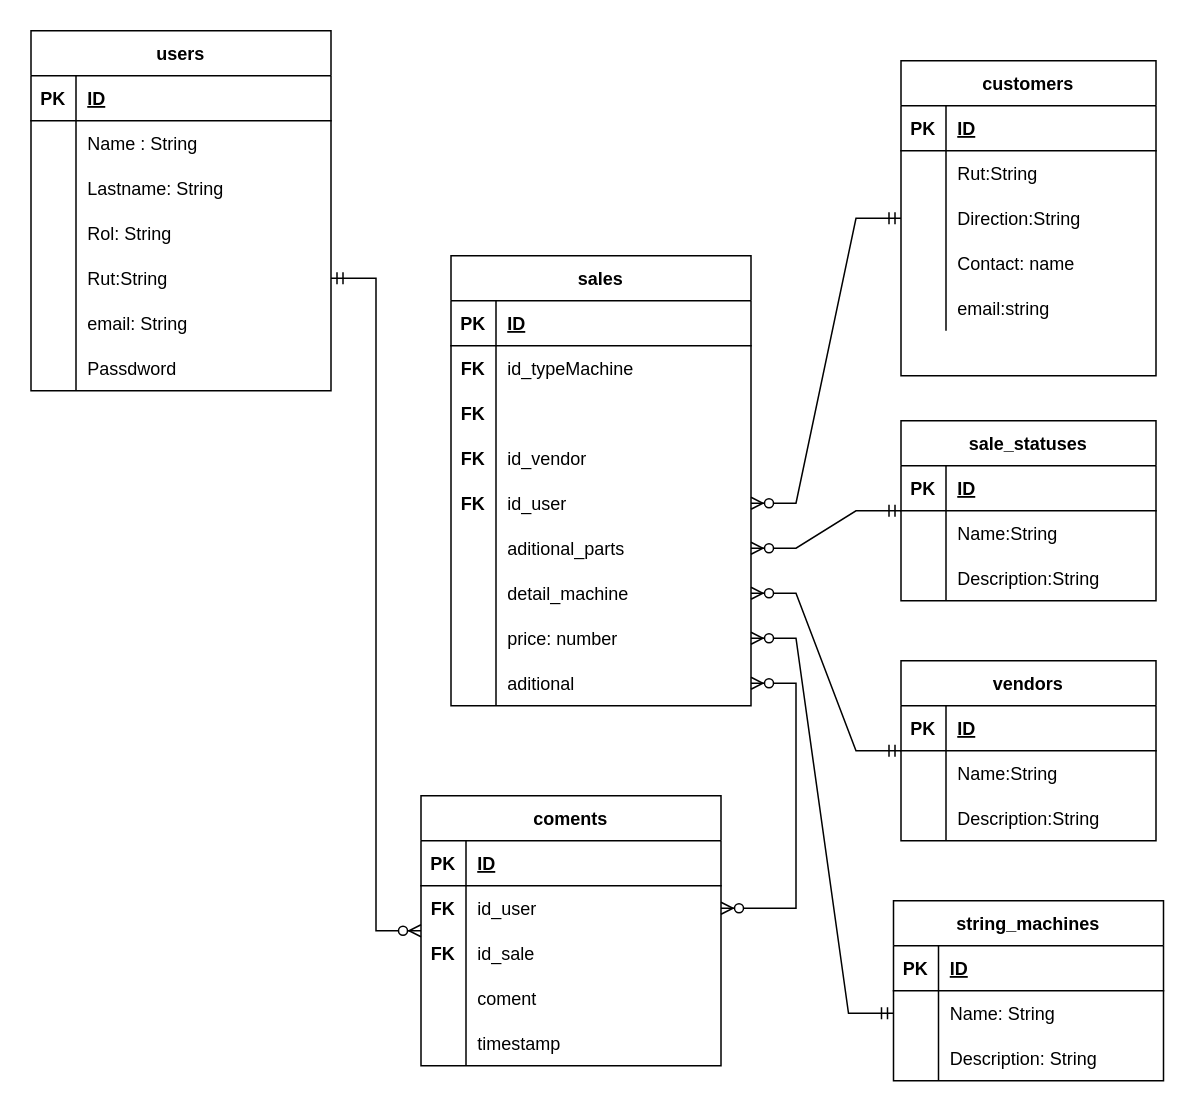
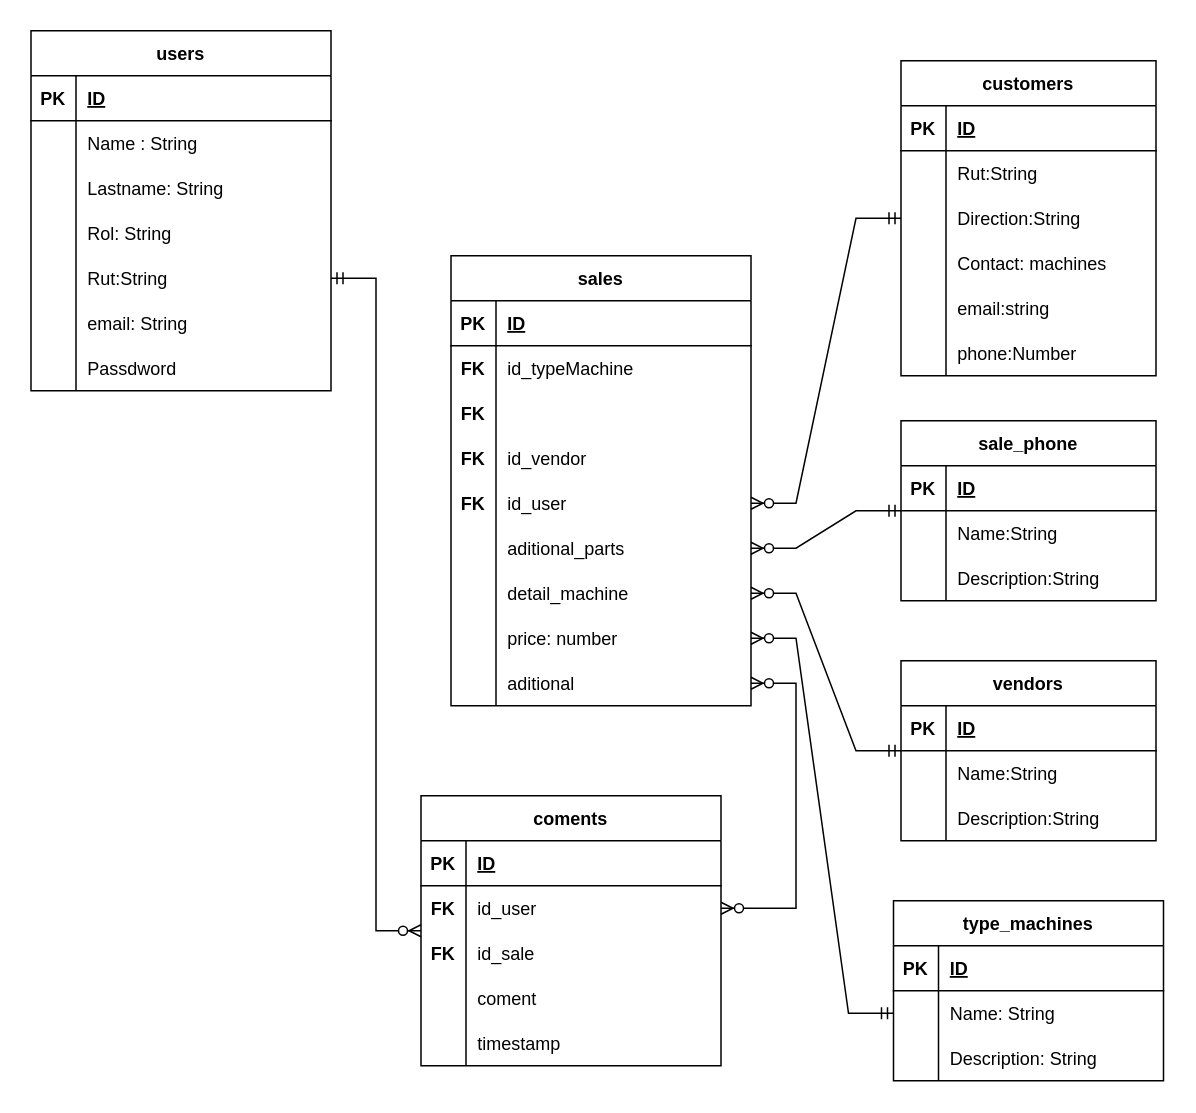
(1018, 264) -> (1036, 264)
none -> (1051, 353)
(1028, 444) -> (1028, 444)
(1028, 924) -> (1028, 924)
